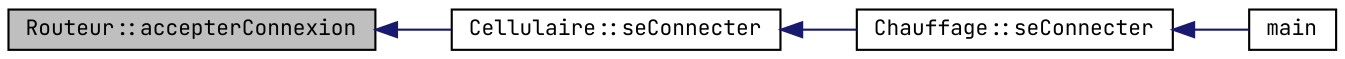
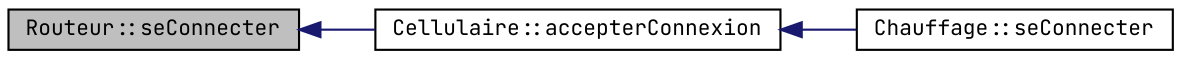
(192, 30) -> (154, 30)
(616, 30) -> (578, 30)
(1293, 30) -> none
